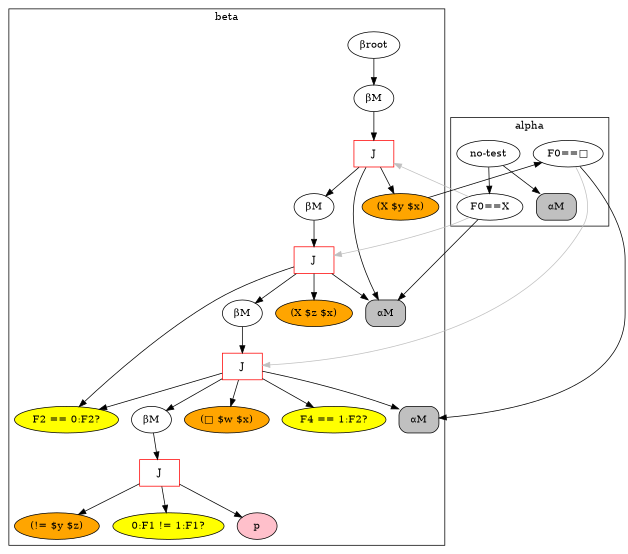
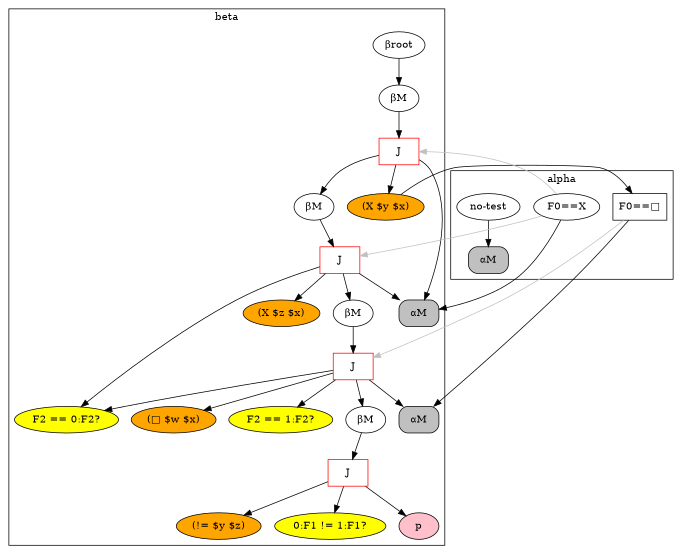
(568, 154) -> (640, 207)
(489, 174) -> none
(334, 420) -> (281, 420)
